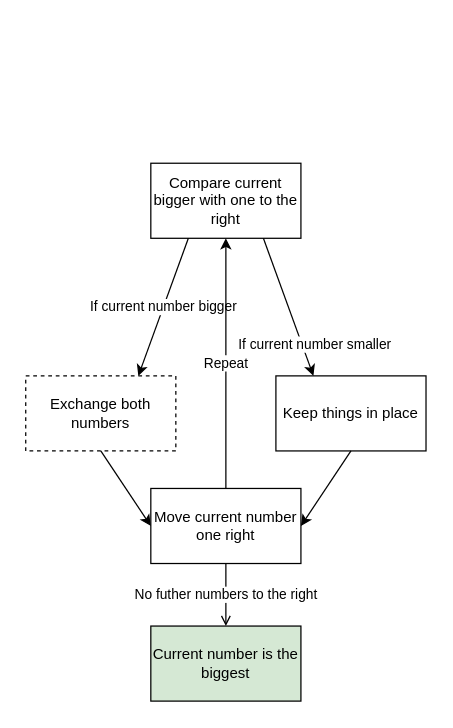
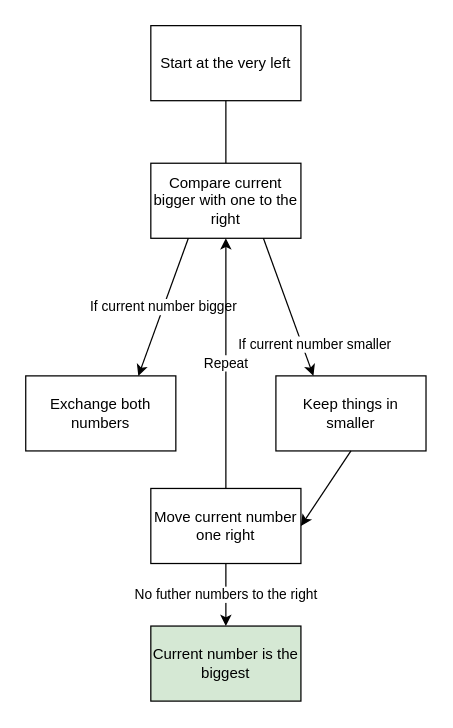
none -> (226, 63)
none -> (226, 132)
(101, 413) -> (101, 413)
(351, 413) -> (351, 413)
(123, 485) -> none
(226, 617) -> (226, 616)
